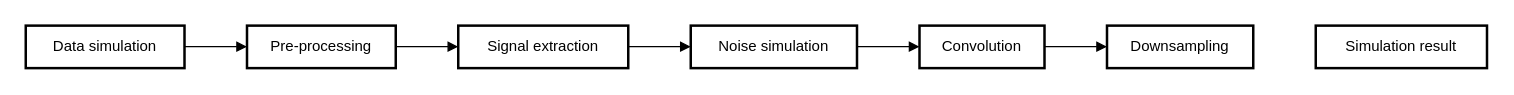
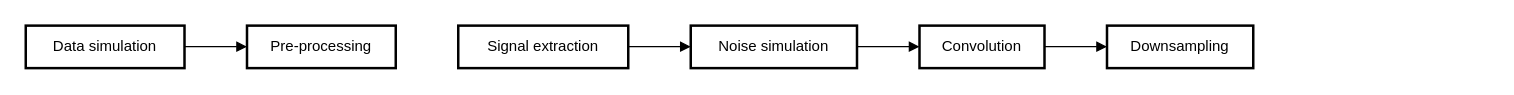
(422, 47) -> none
(1401, 47) -> none
